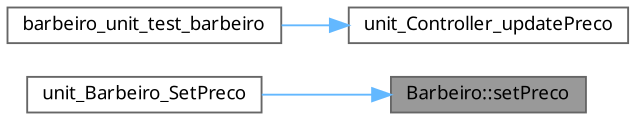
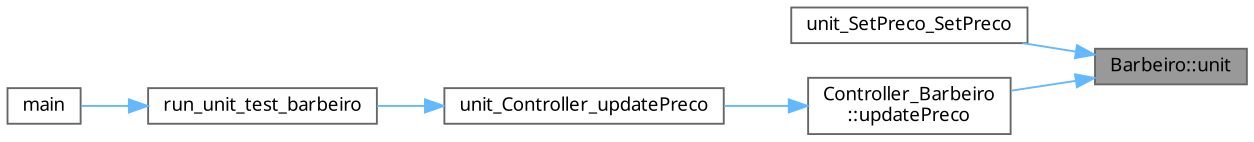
(144, 25) -> (262, 106)
(144, 95) -> (909, 25)
(488, 95) -> (1171, 67)
none -> (44, 106)
none -> (909, 106)
